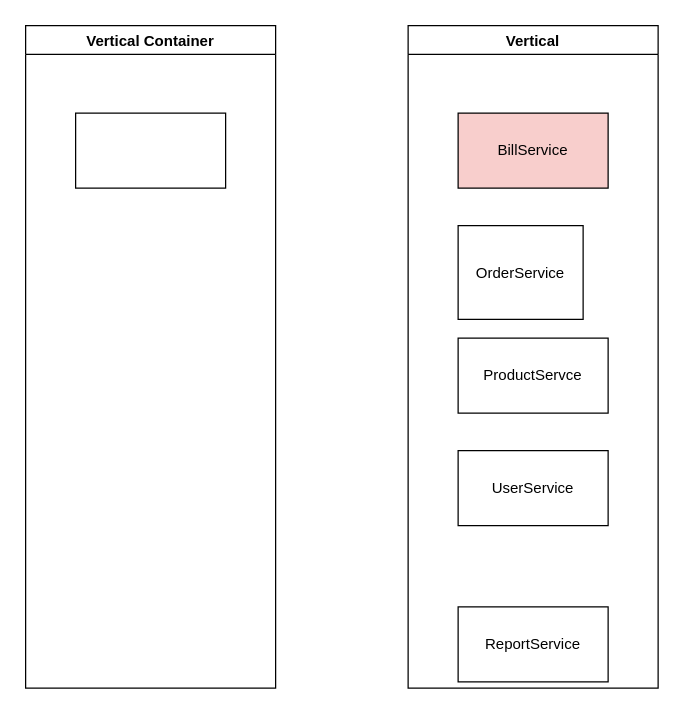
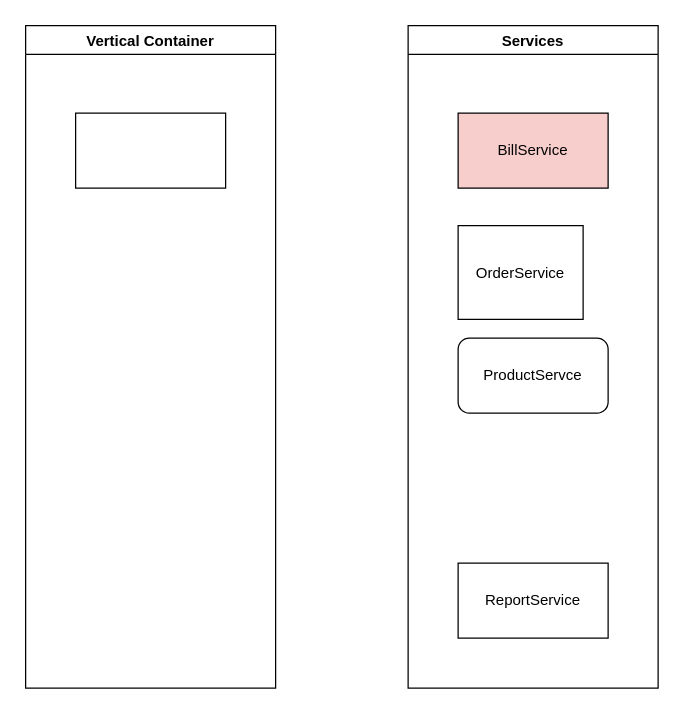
(533, 41) -> (533, 41)
(533, 376) -> (533, 376)
(533, 488) -> none
(533, 644) -> (533, 601)
